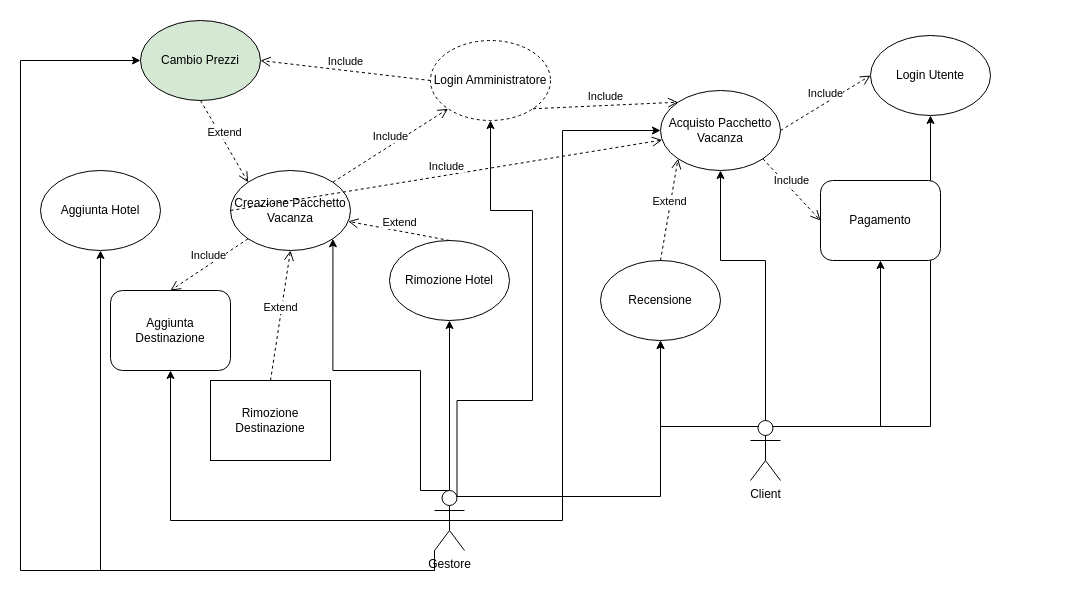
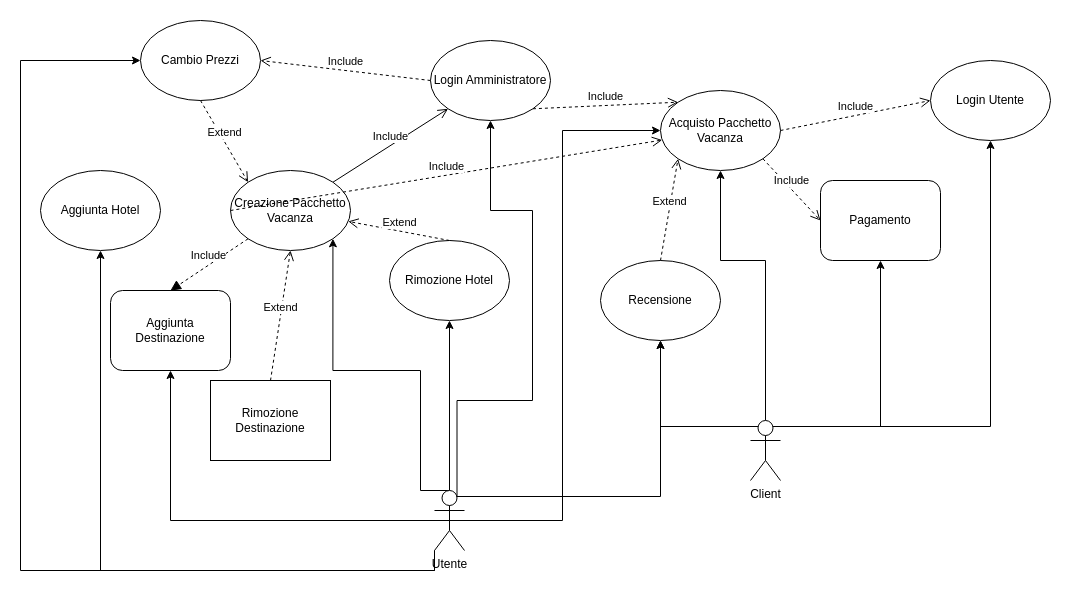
(201, 61) -> (201, 61)
(931, 76) -> (991, 101)
(491, 81) -> (491, 81)
(364, 162) -> (364, 162)
(177, 286) -> (181, 284)
(450, 565) -> (450, 565)
